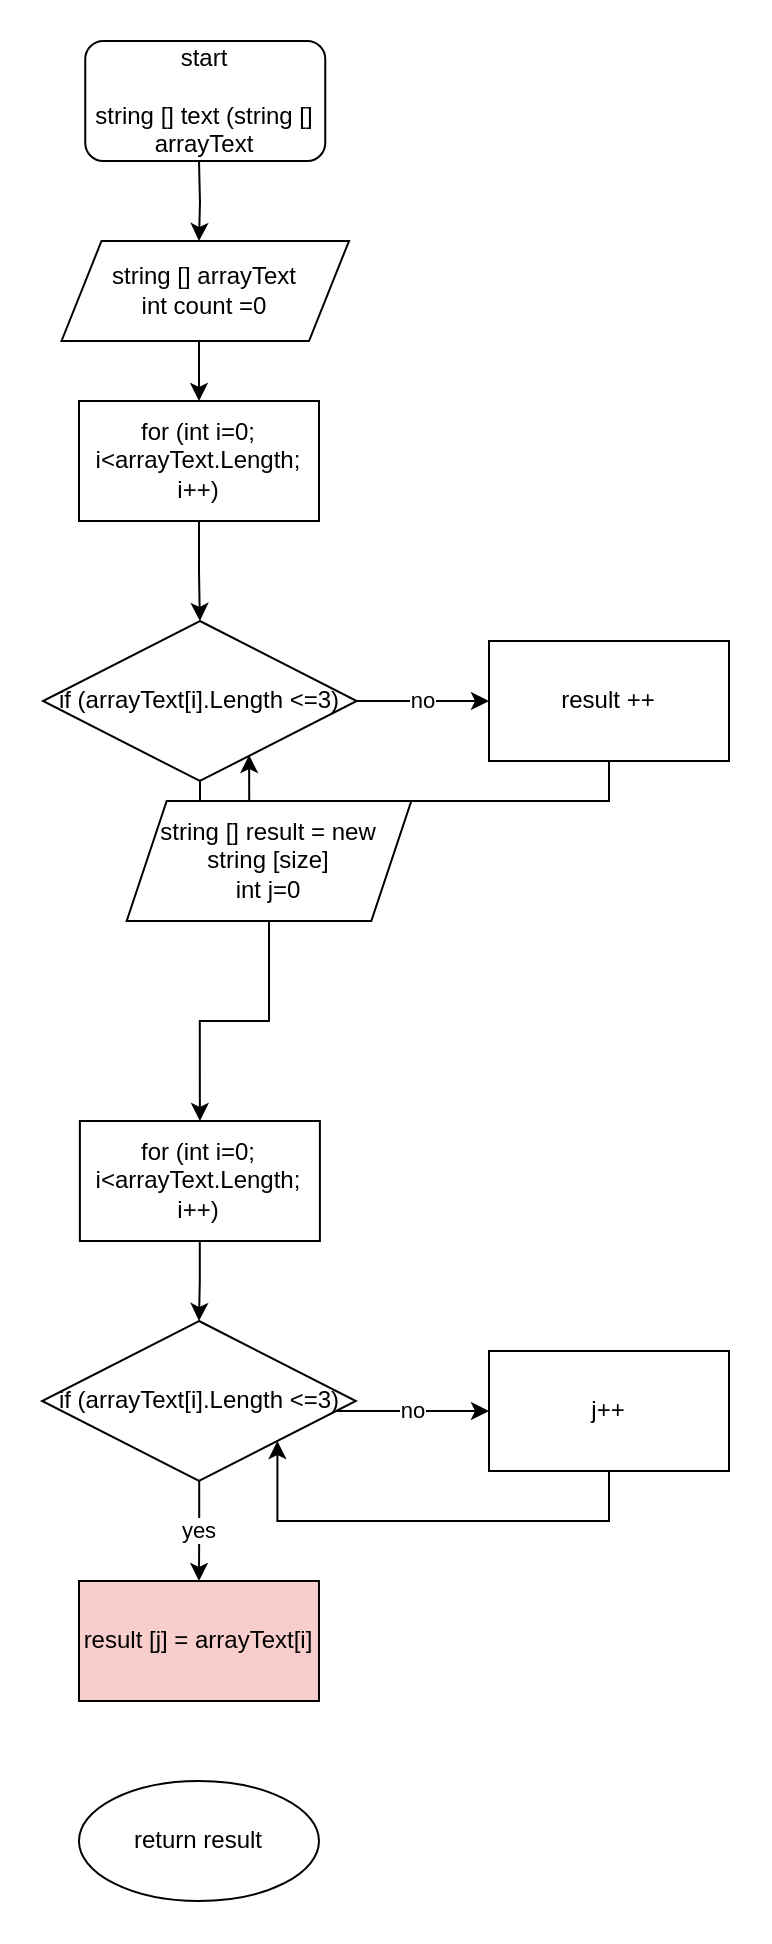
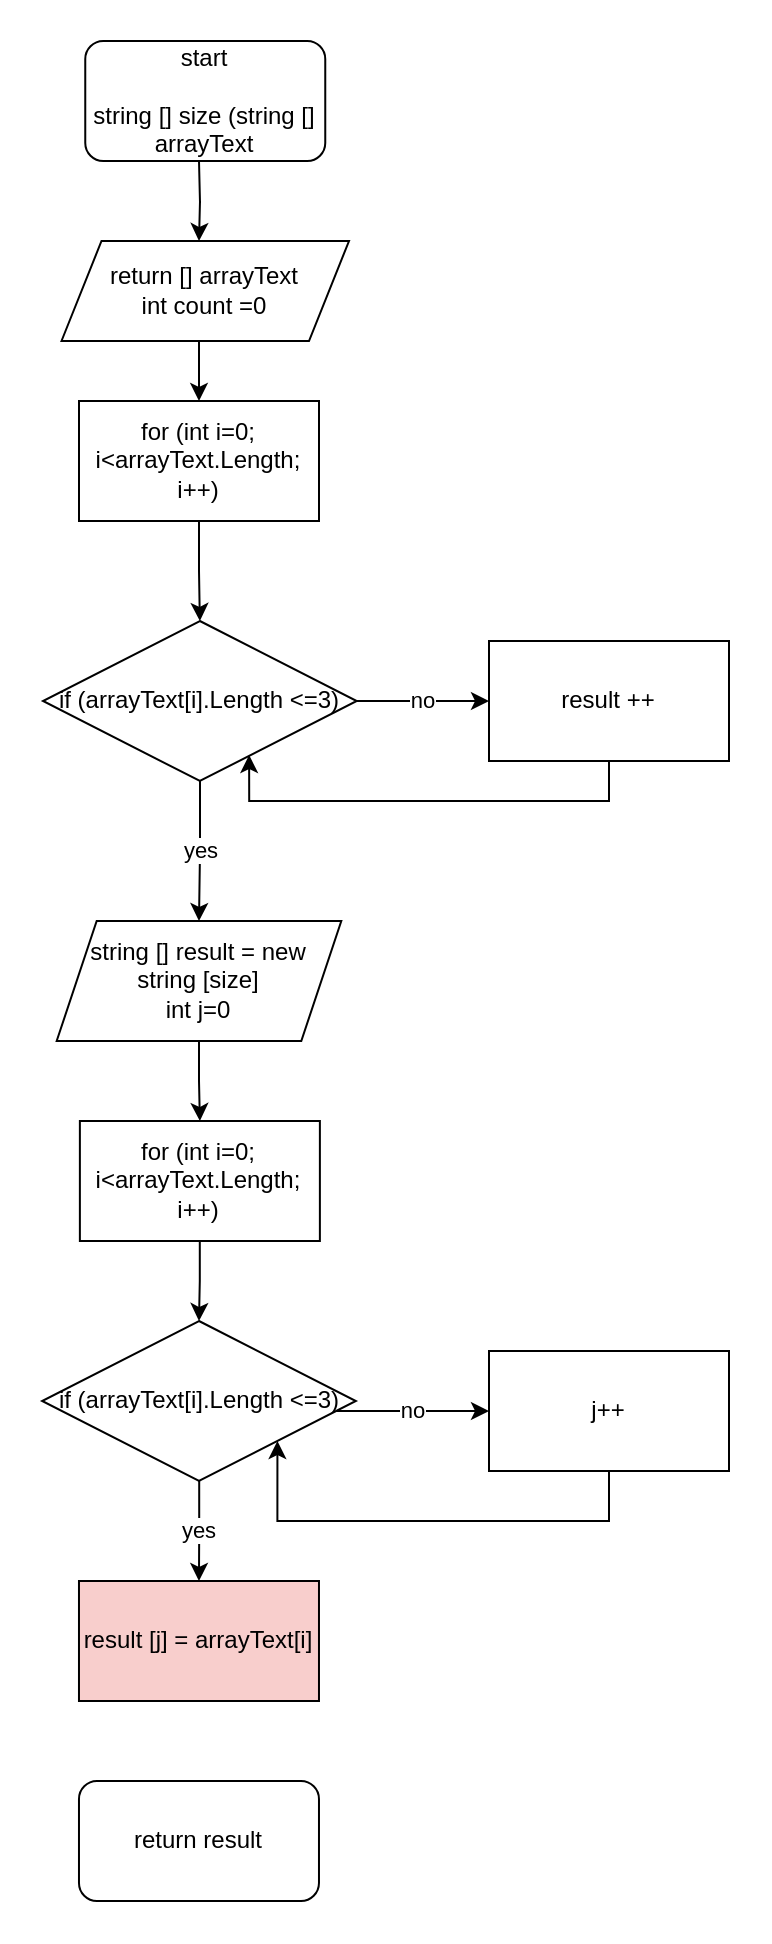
(205, 101) -> (205, 101)
(205, 291) -> (205, 291)
(269, 861) -> (199, 981)
(199, 1841) -> (199, 1841)
